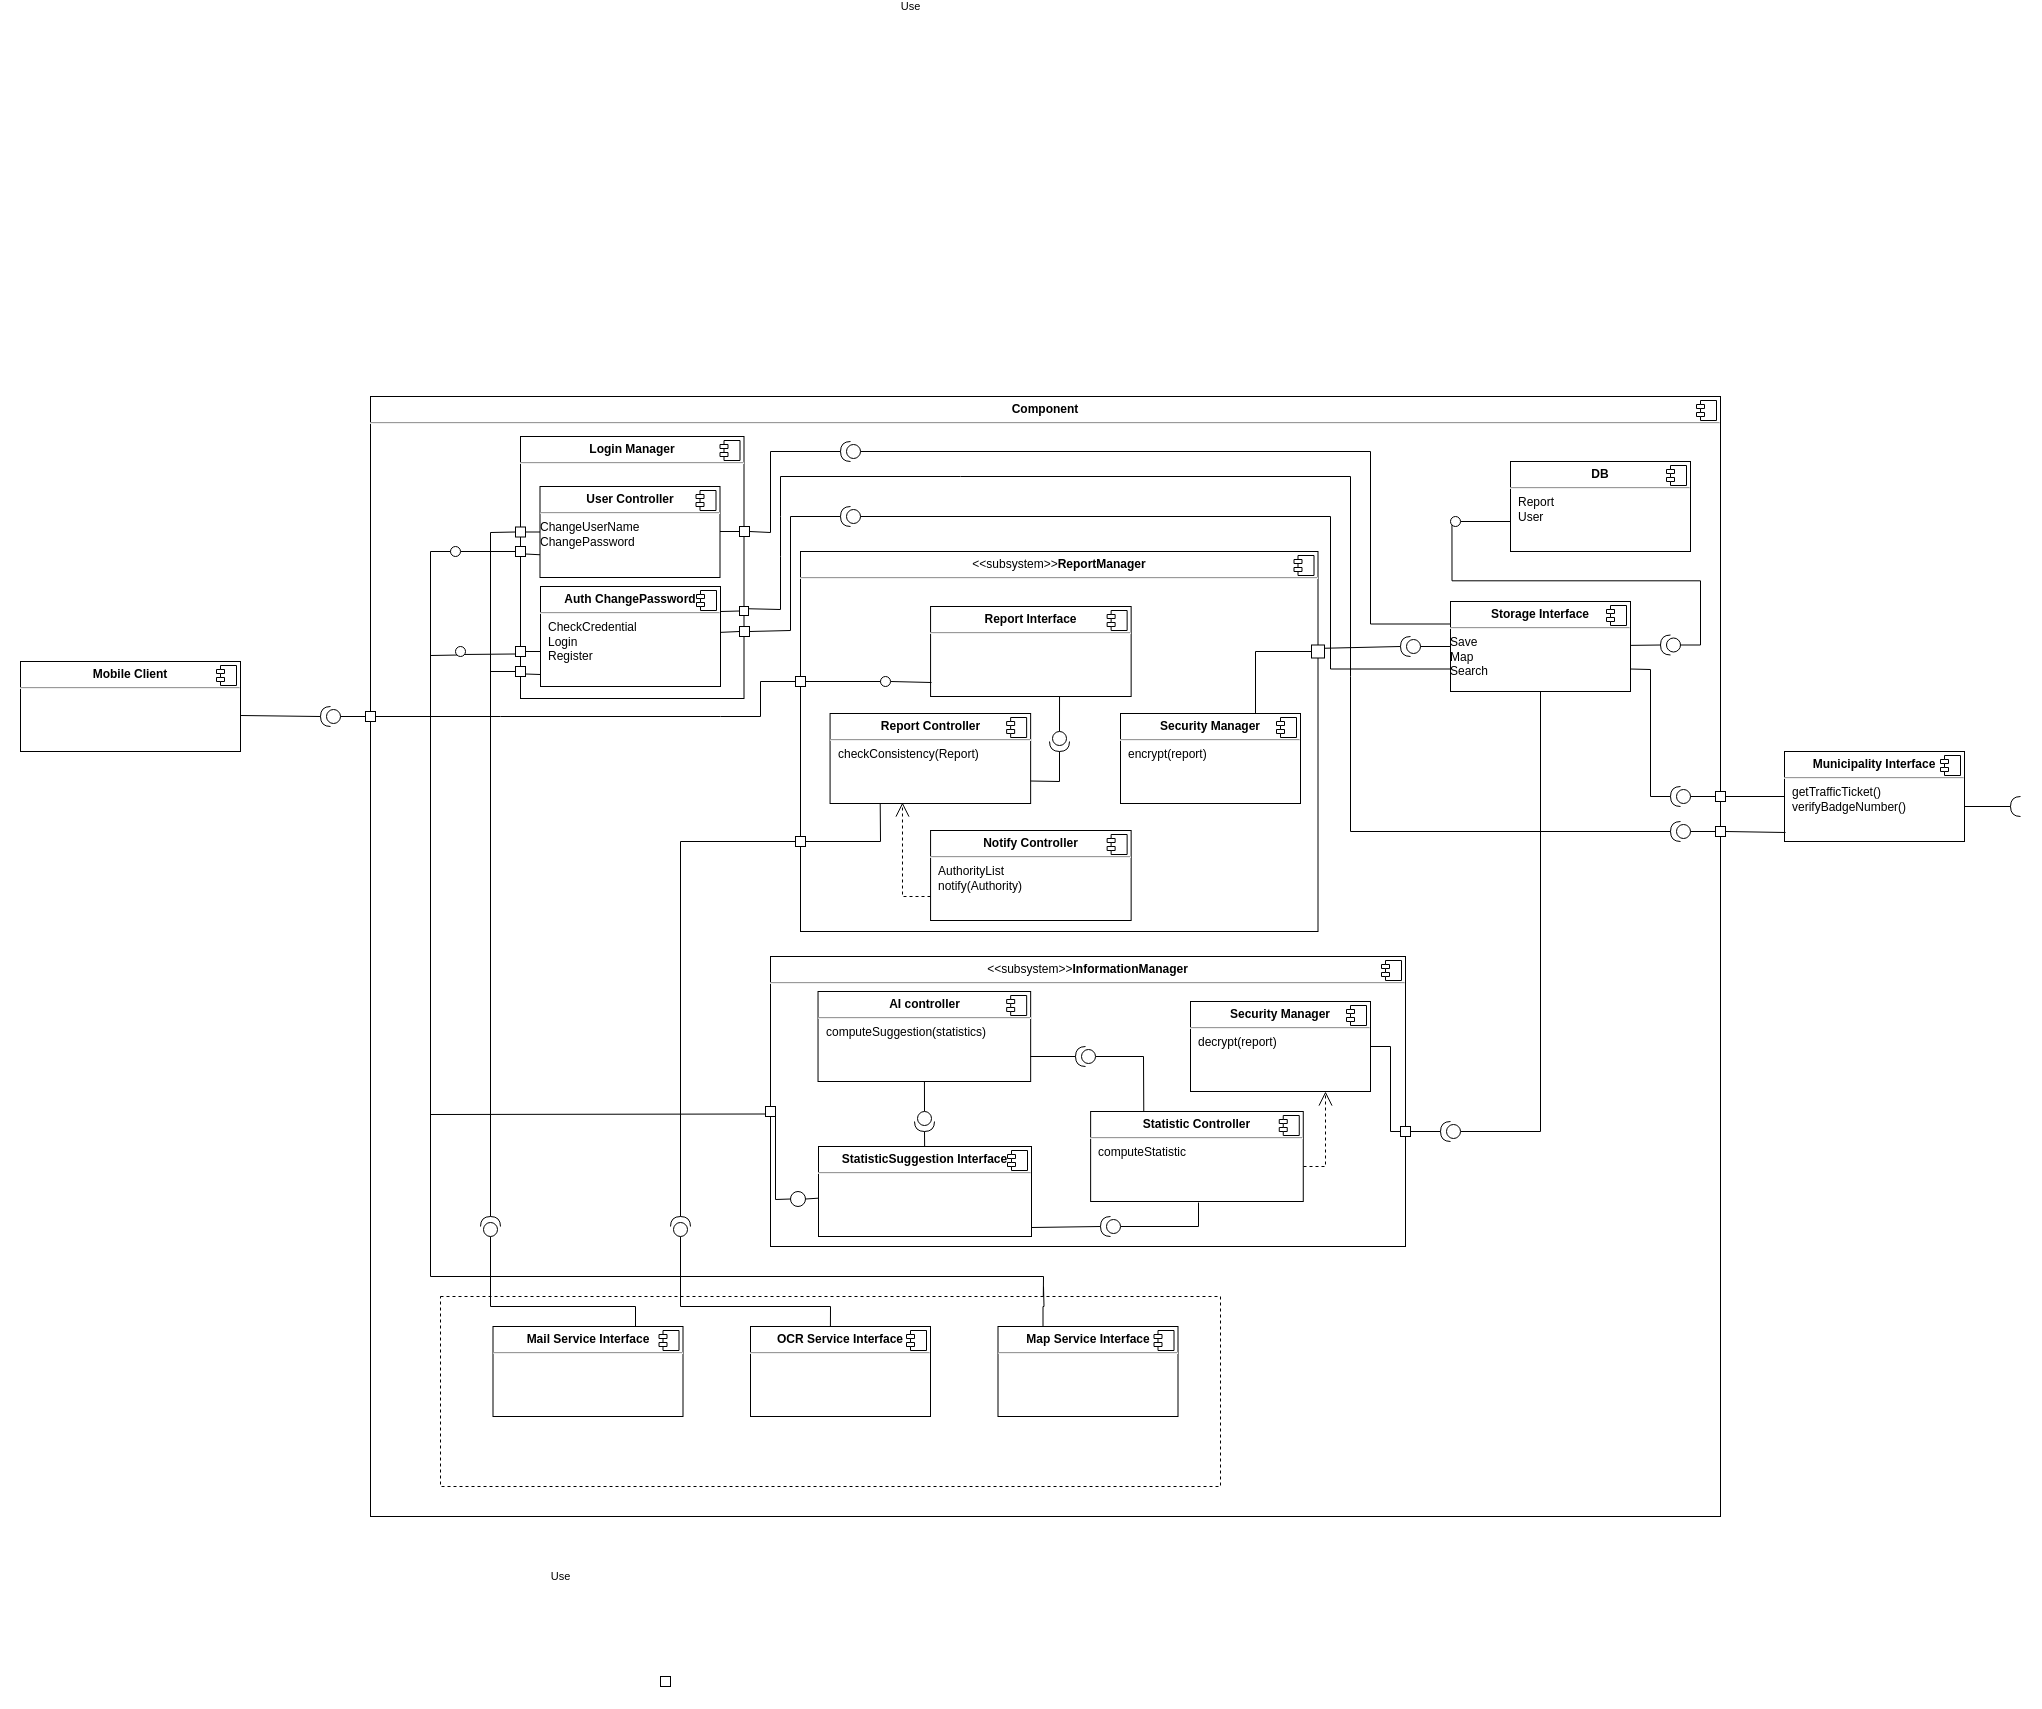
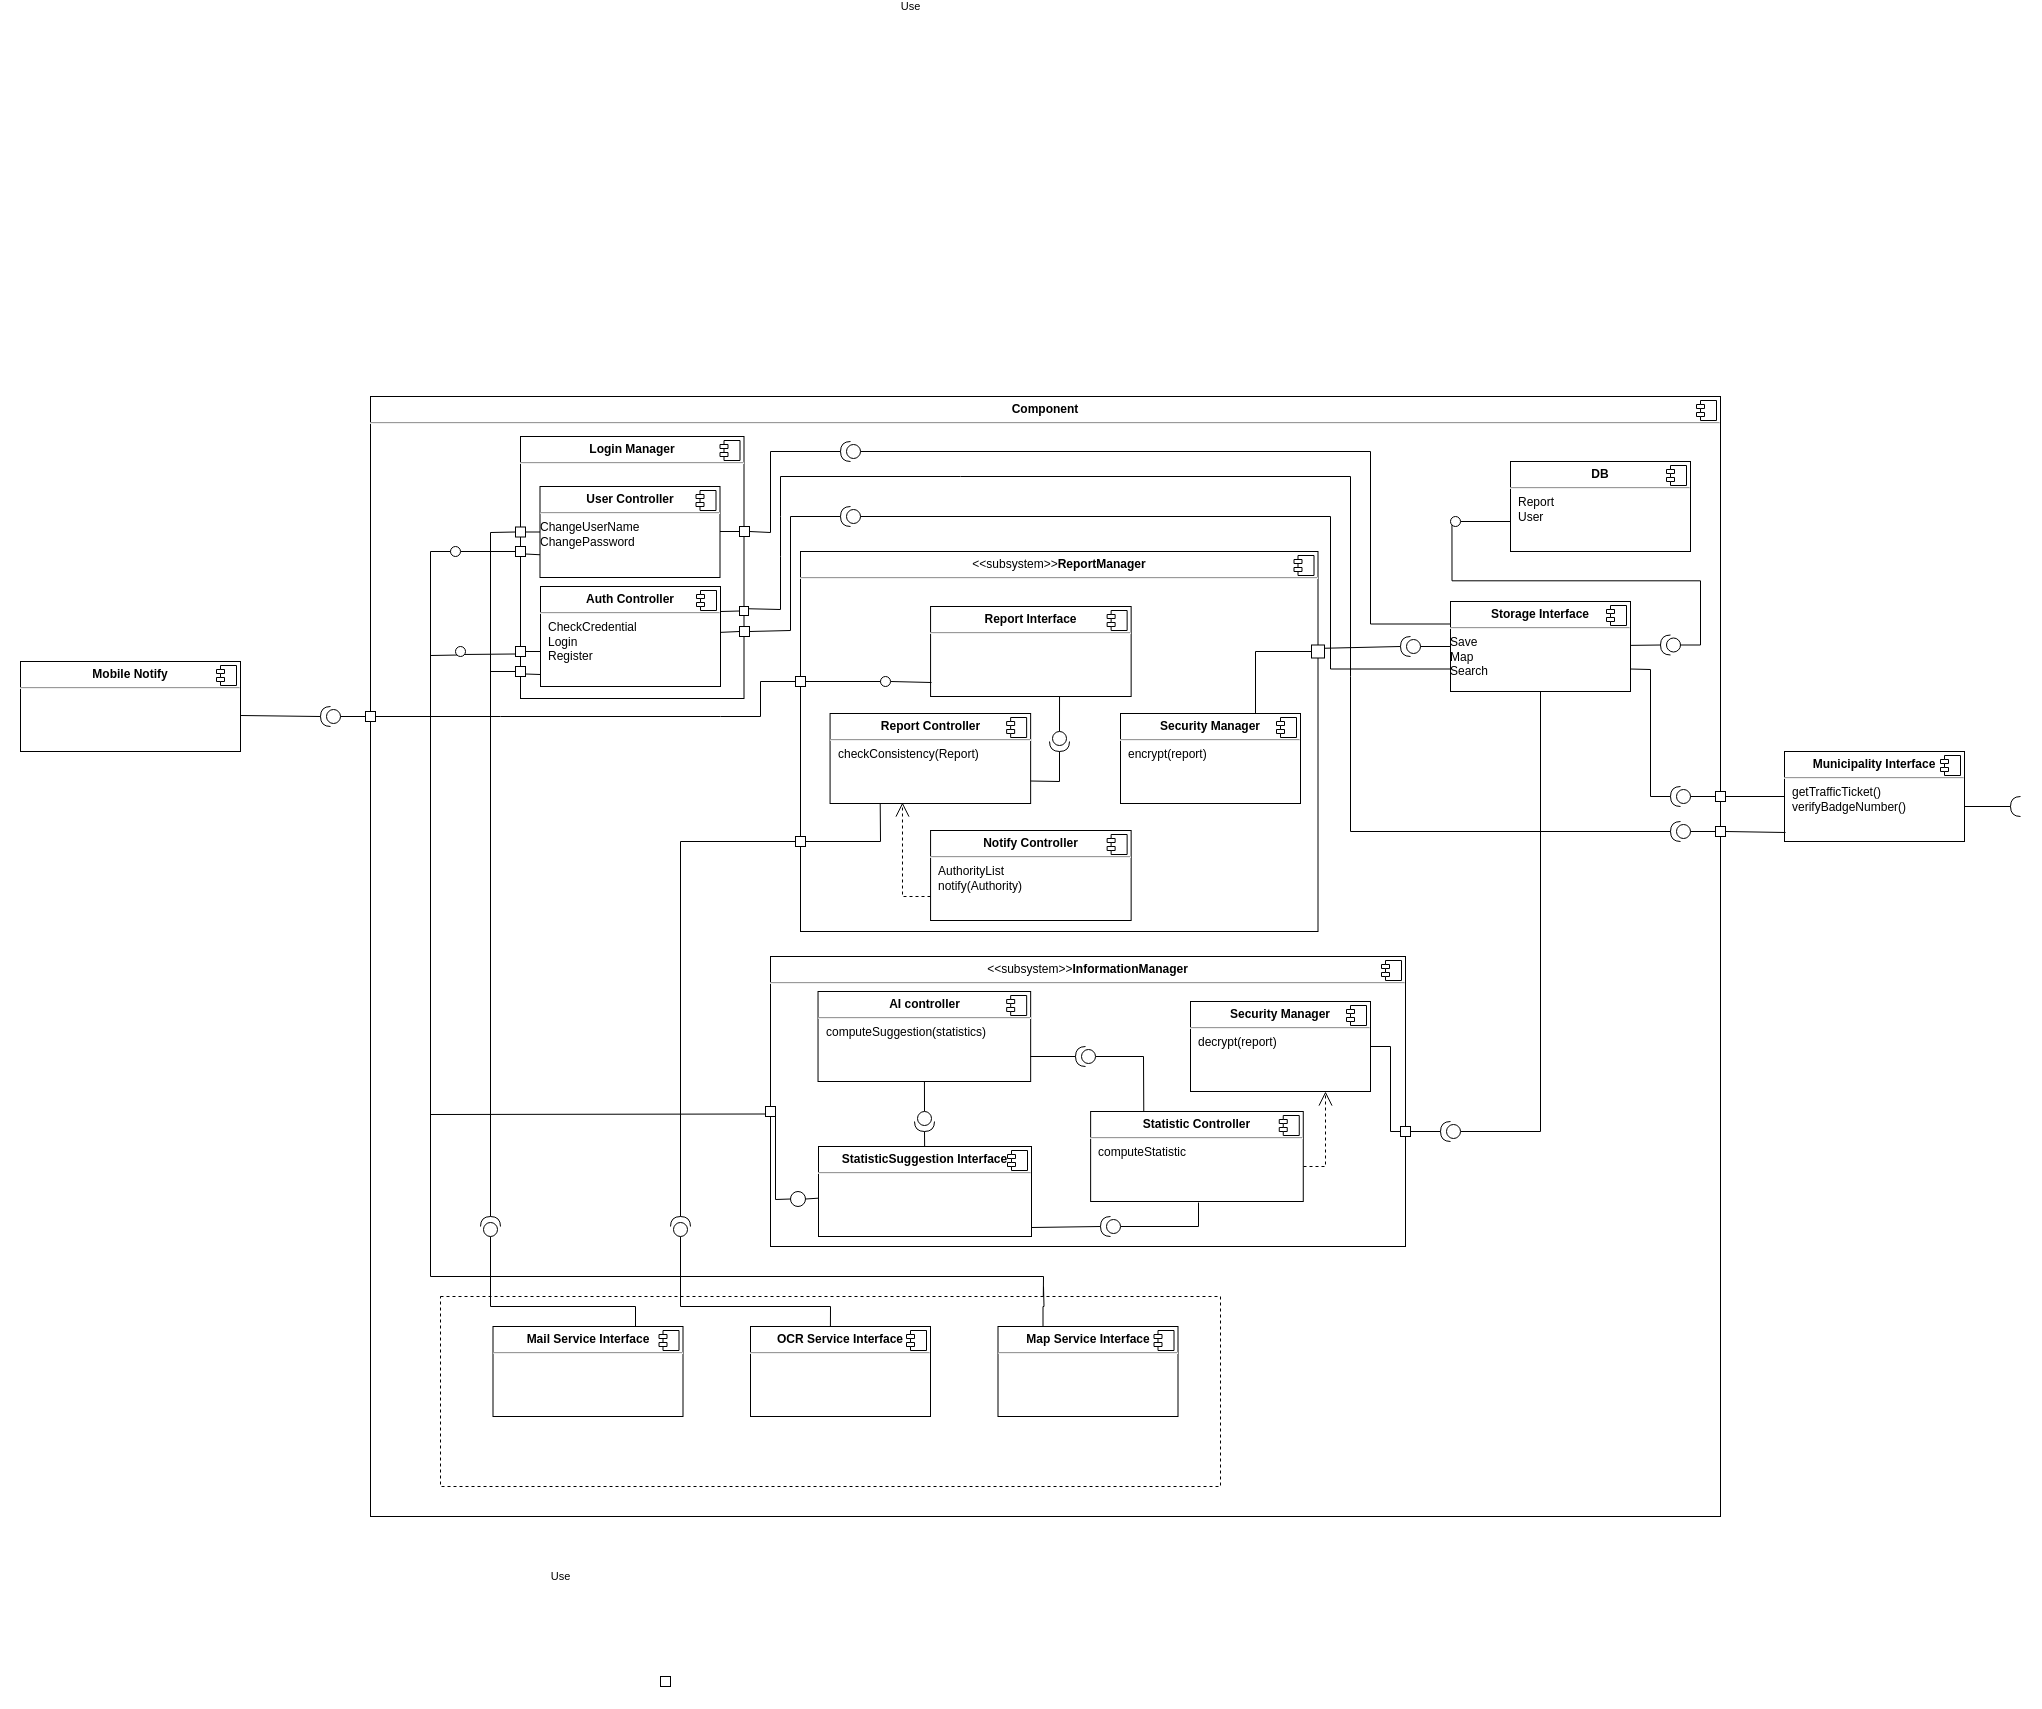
(603, 587) -> (588, 587)
(56, 662) -> (58, 662)
